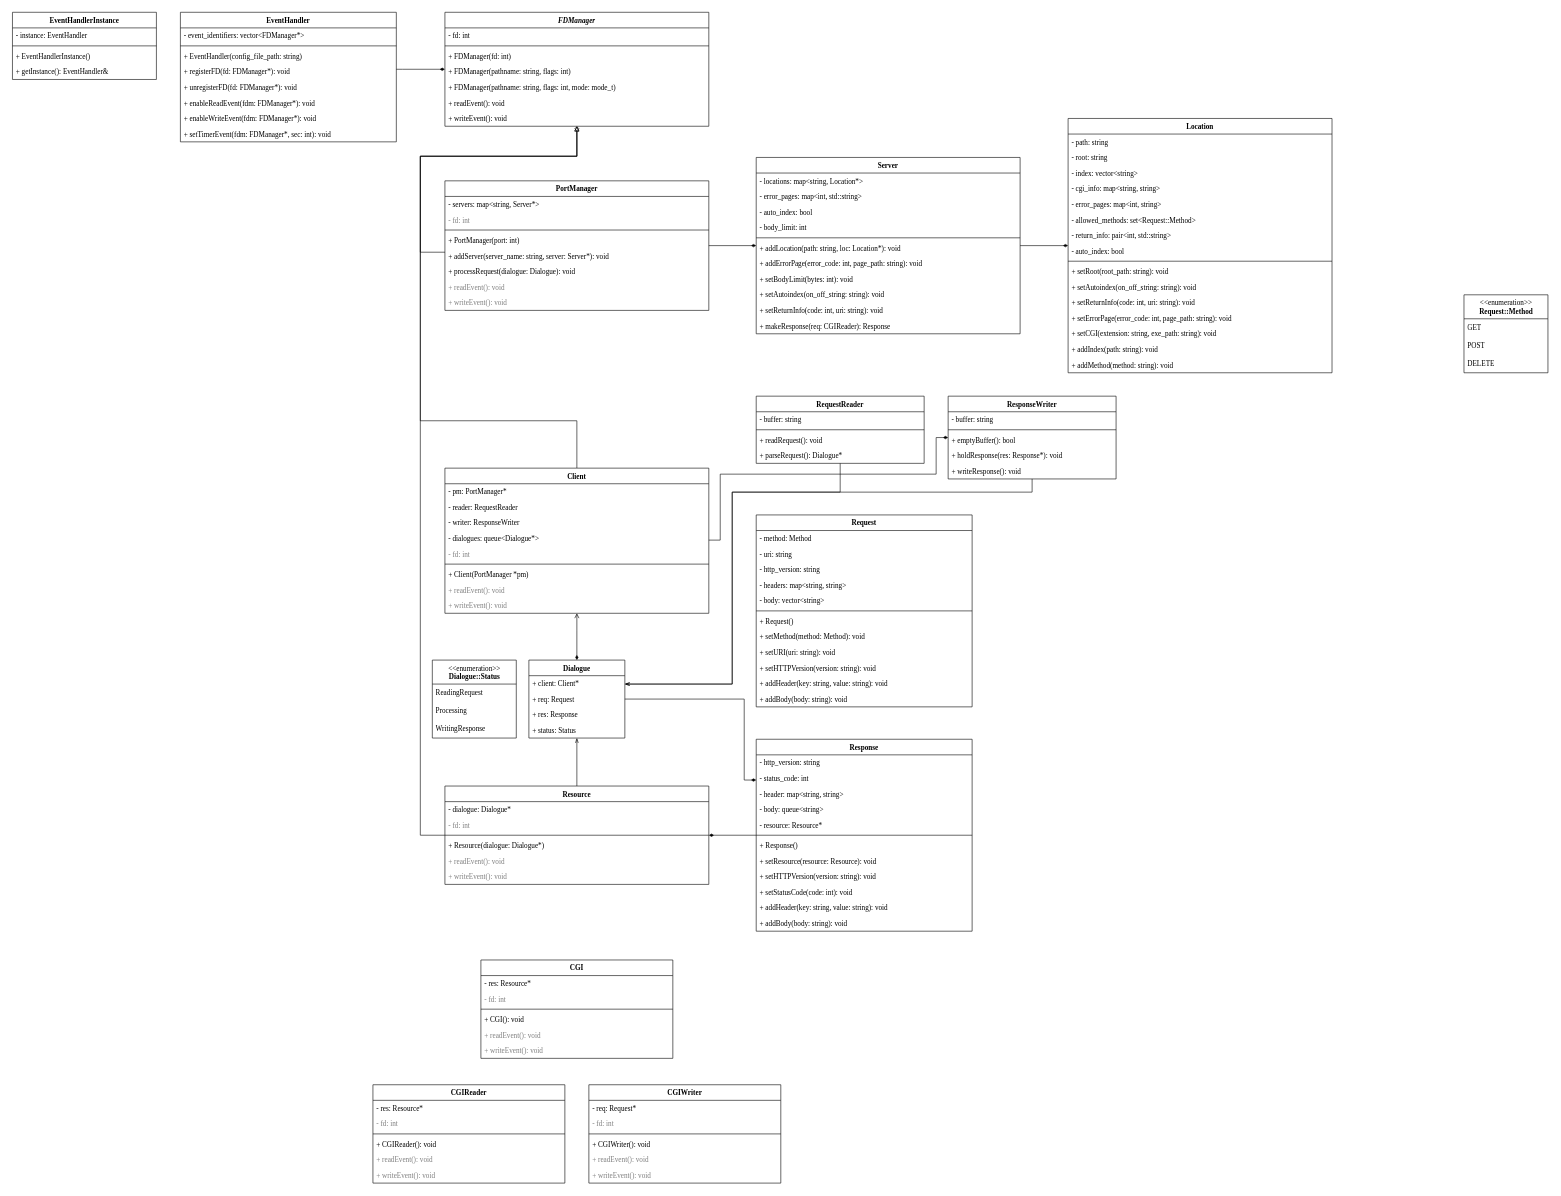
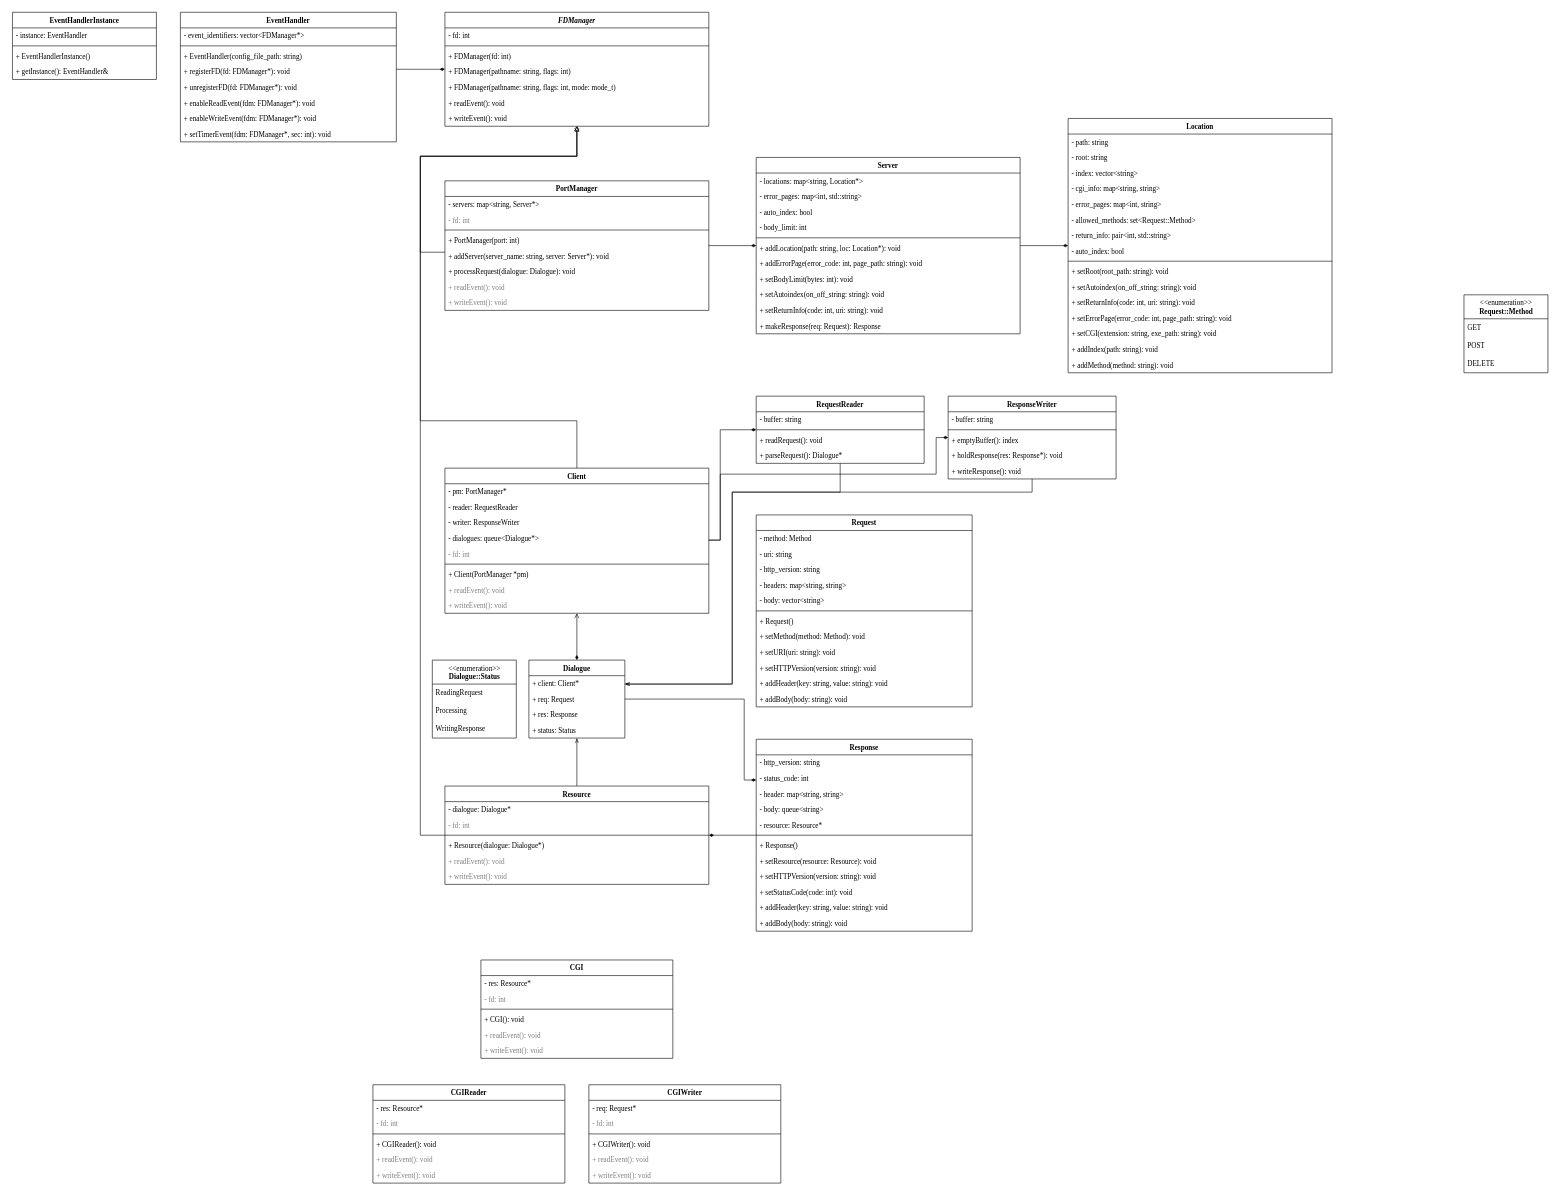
(836, 326) -> (832, 326)
none -> (750, 430)
(990, 440) -> (992, 440)
